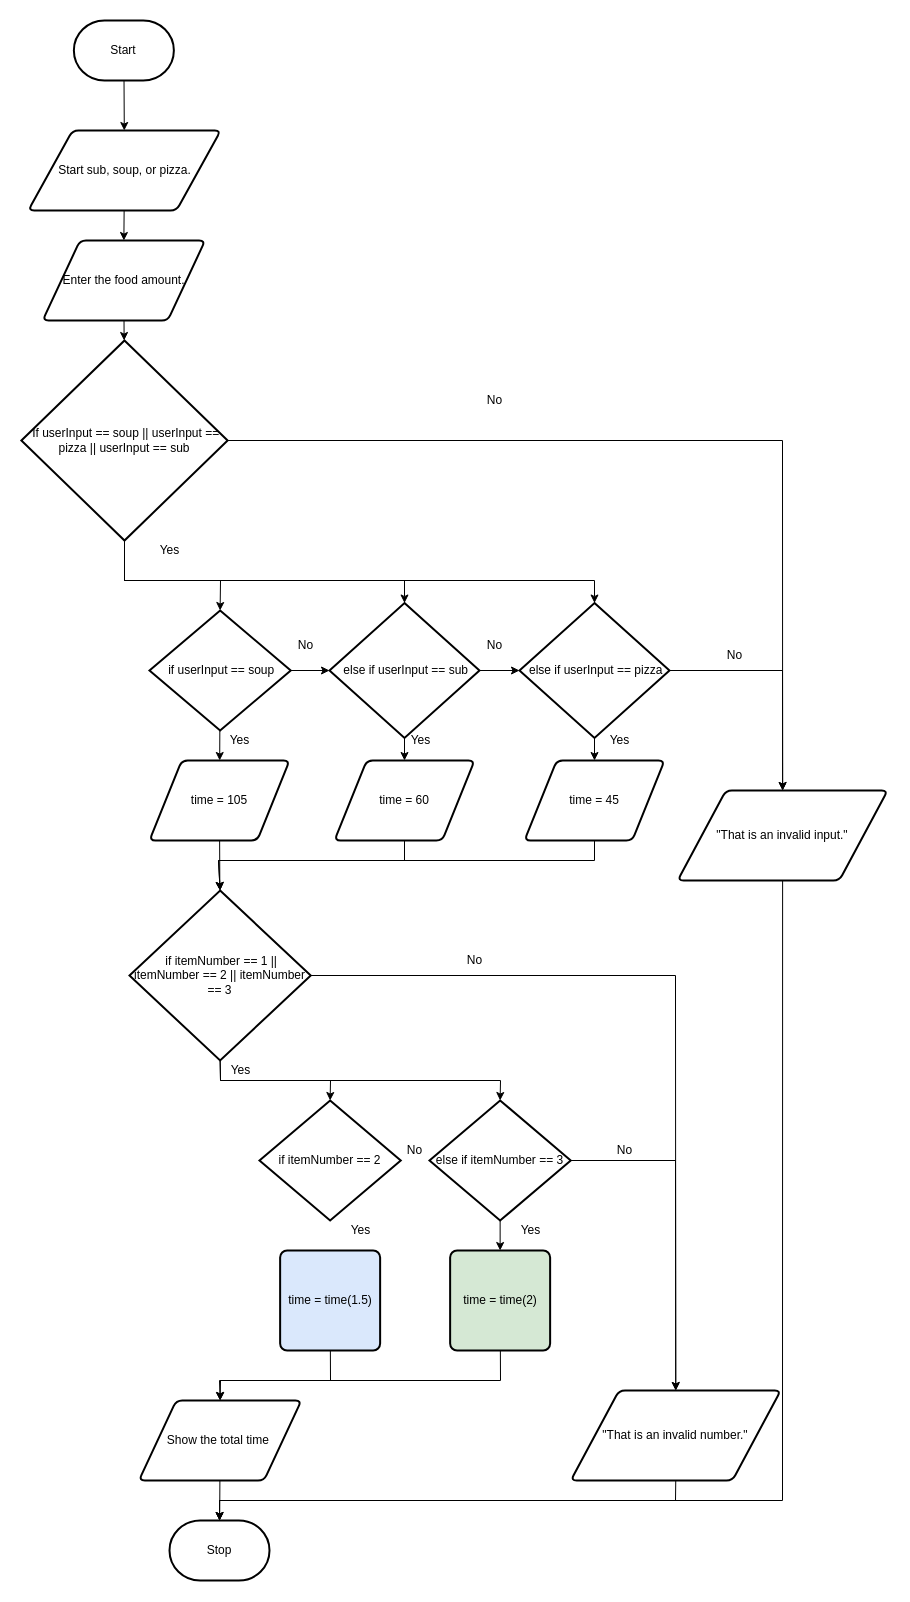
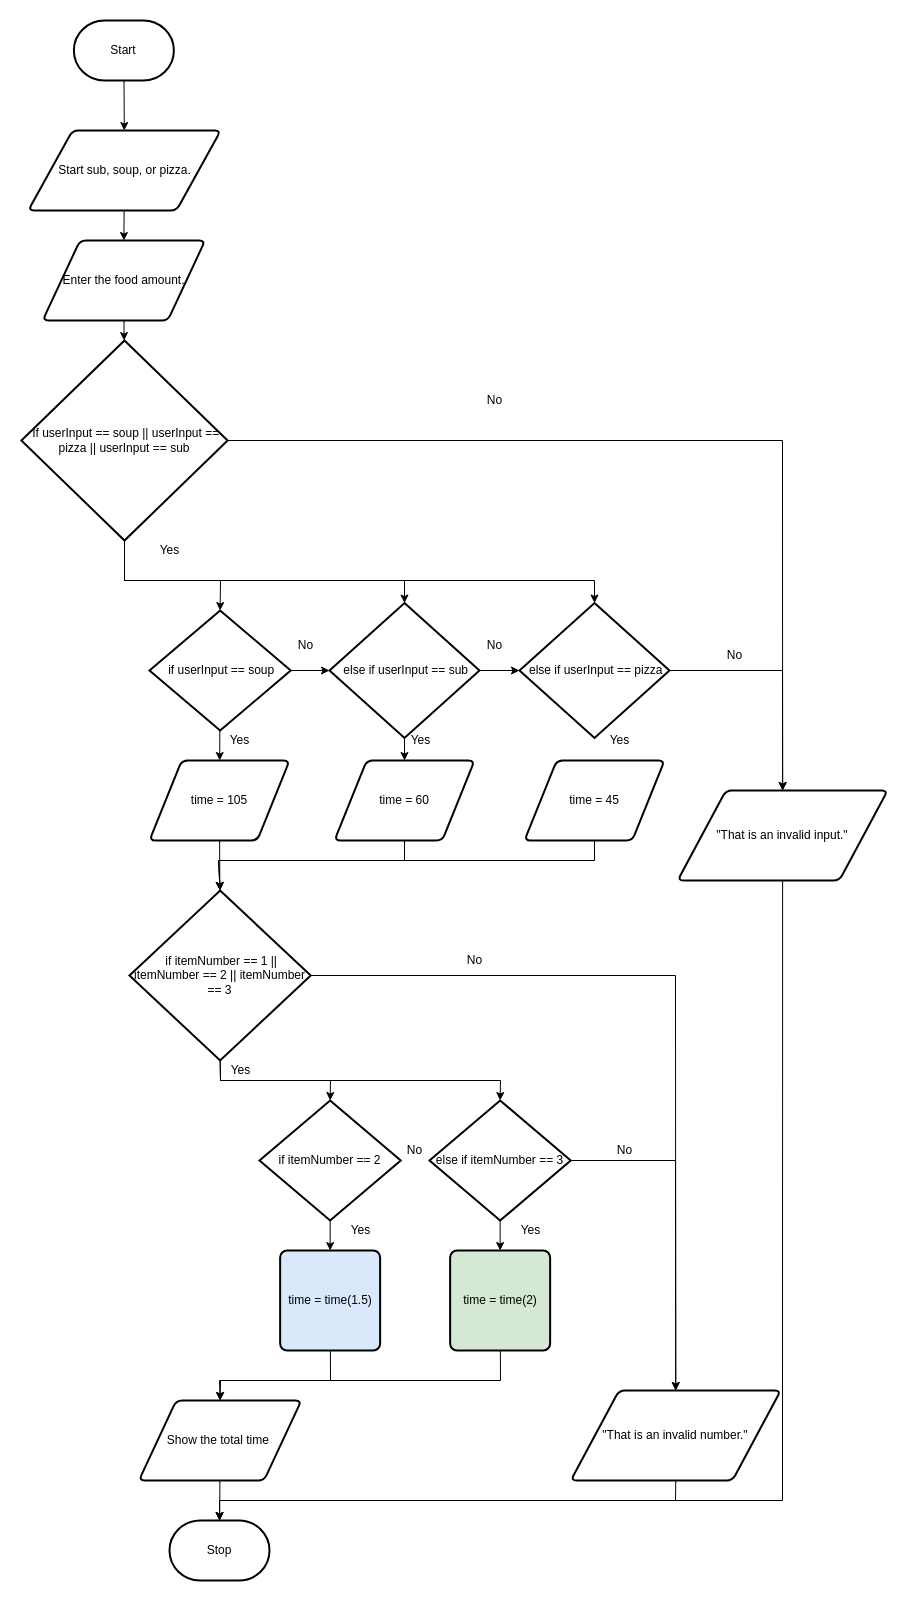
(595, 746) -> none
none -> (330, 1232)
